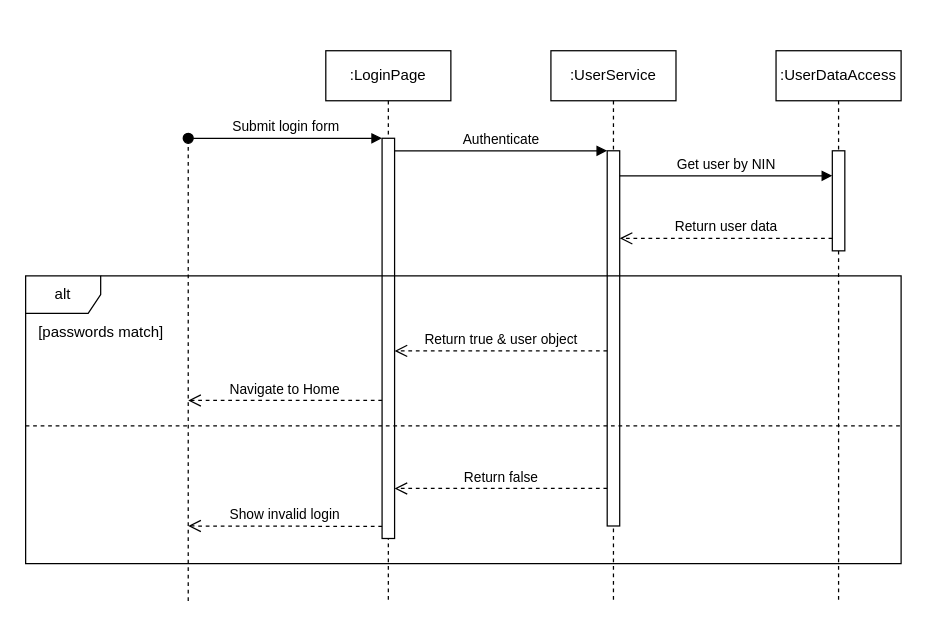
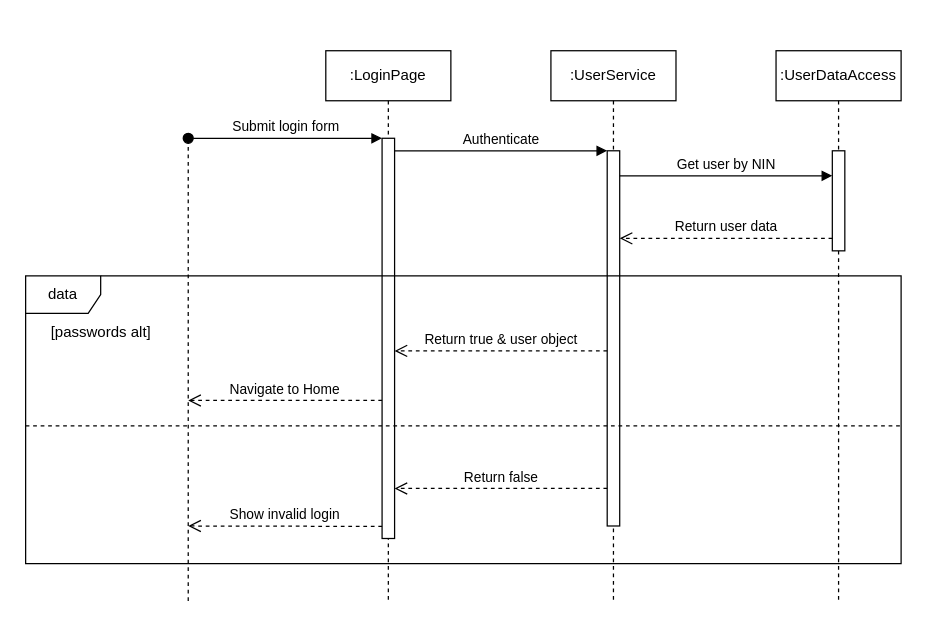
(63, 294) -> (63, 294)
(101, 332) -> (101, 332)
